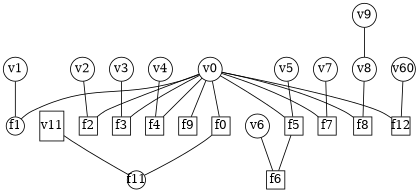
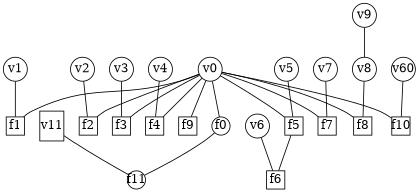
(15, 126) -> (15, 126)
(221, 126) -> (221, 126)
(401, 126) -> (401, 126)
